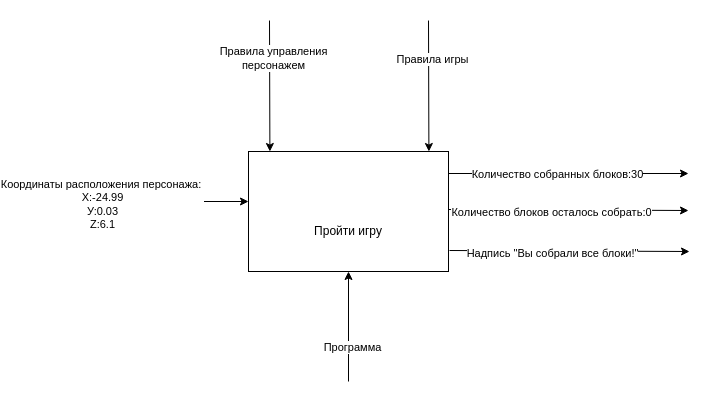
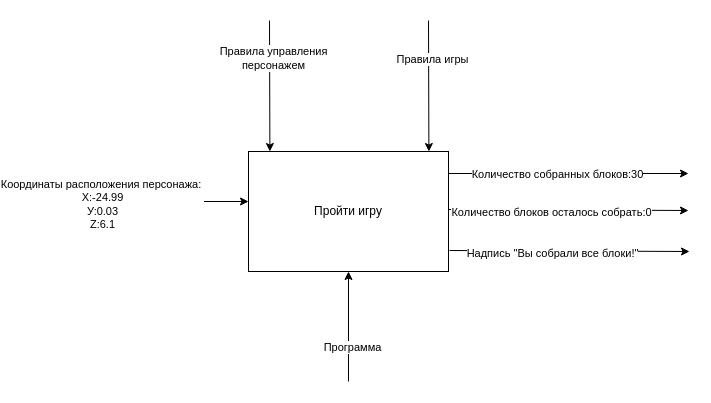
(349, 232) -> (349, 212)
